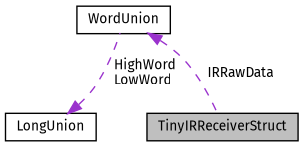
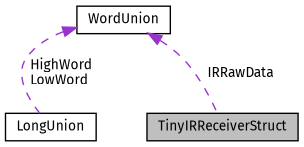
(104, 72) -> (23, 65)
